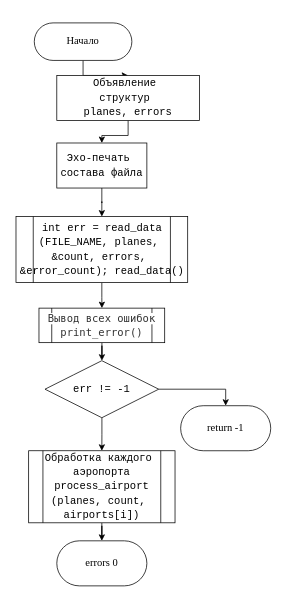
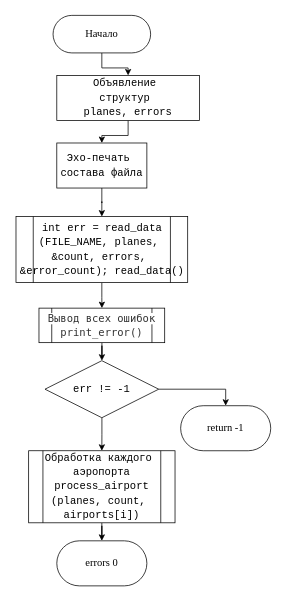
(83, 42) -> (102, 34)
